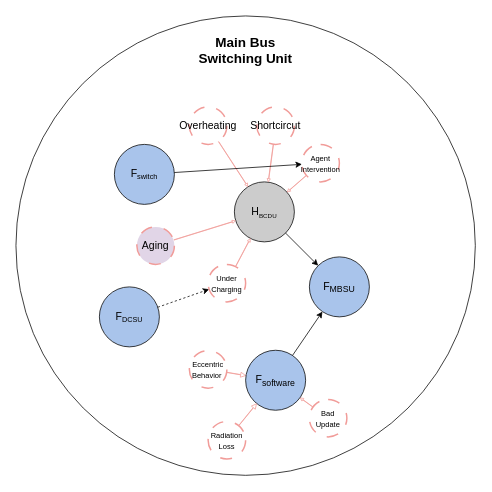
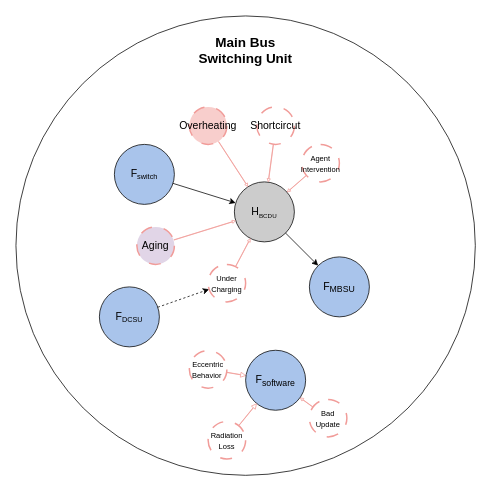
(208, 126) -> (208, 126)
(234, 169) -> (202, 192)
(306, 336) -> none
